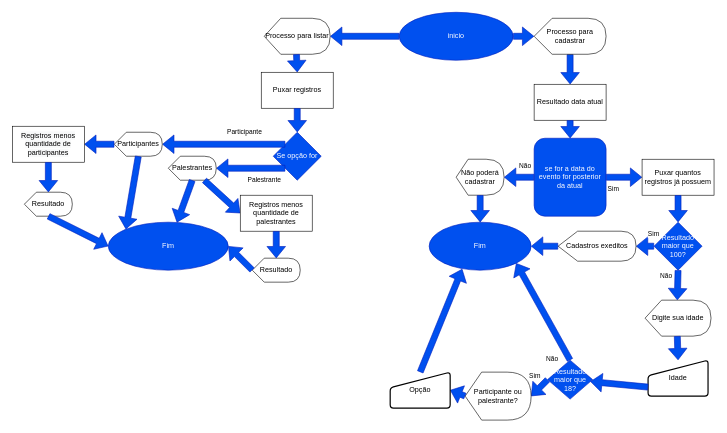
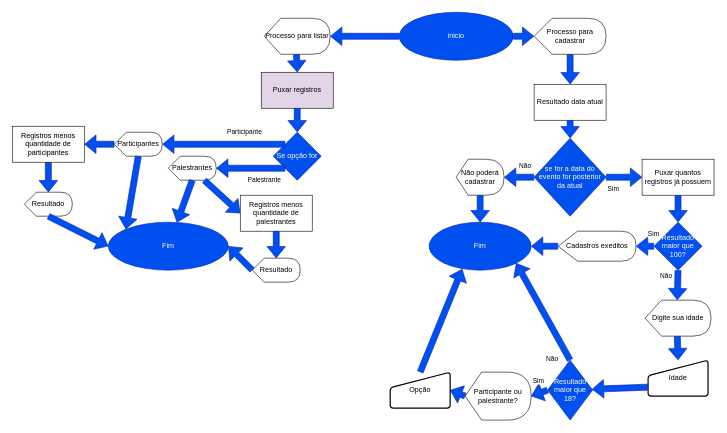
(297, 90) -> (297, 90)
(570, 177) -> (570, 177)
(570, 380) -> (570, 390)
